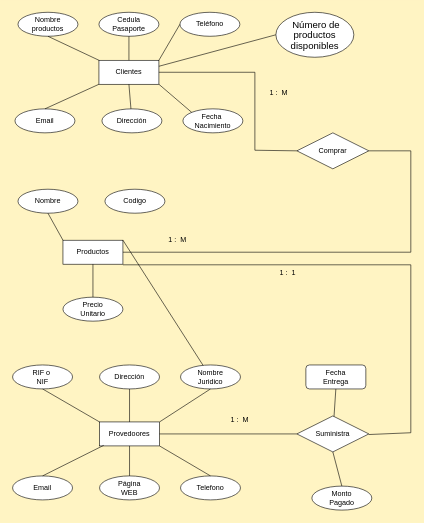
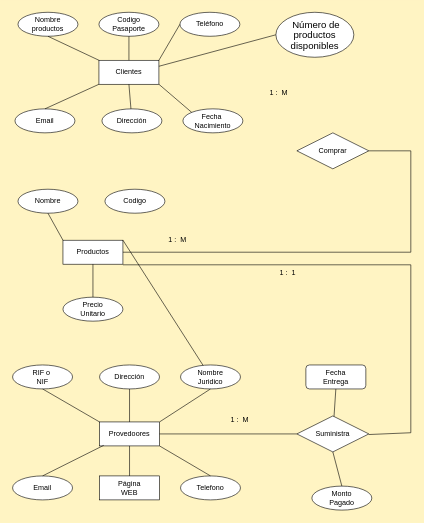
(129, 24) -> (129, 24)
(255, 84) -> none
(129, 488) -> (129, 488)
